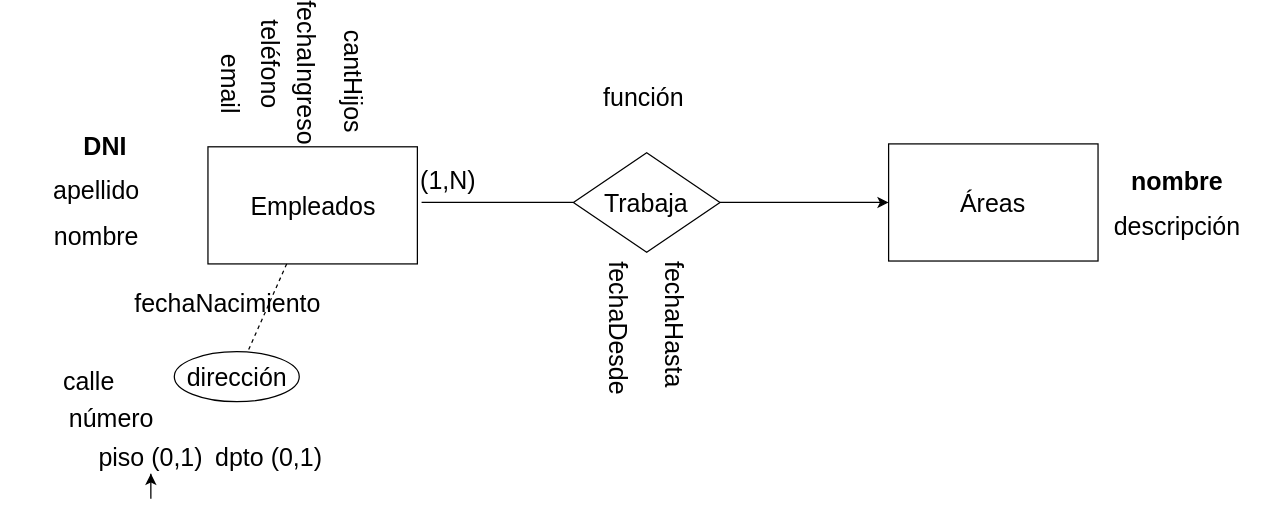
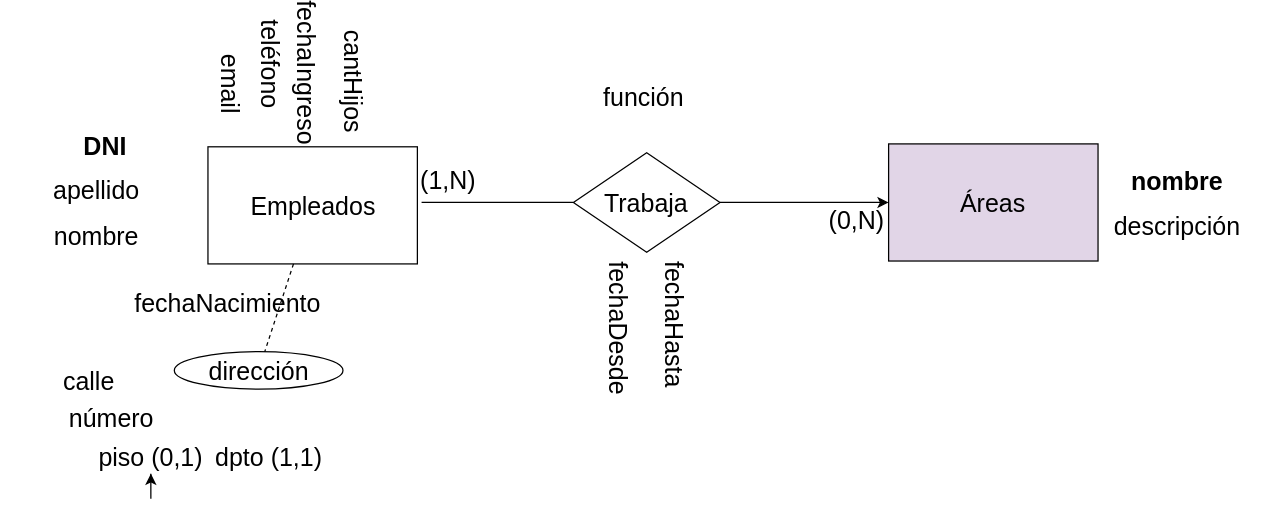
(993, 203) -> (993, 203)
none -> (857, 220)
(236, 377) -> (258, 371)
(269, 457) -> (269, 457)
